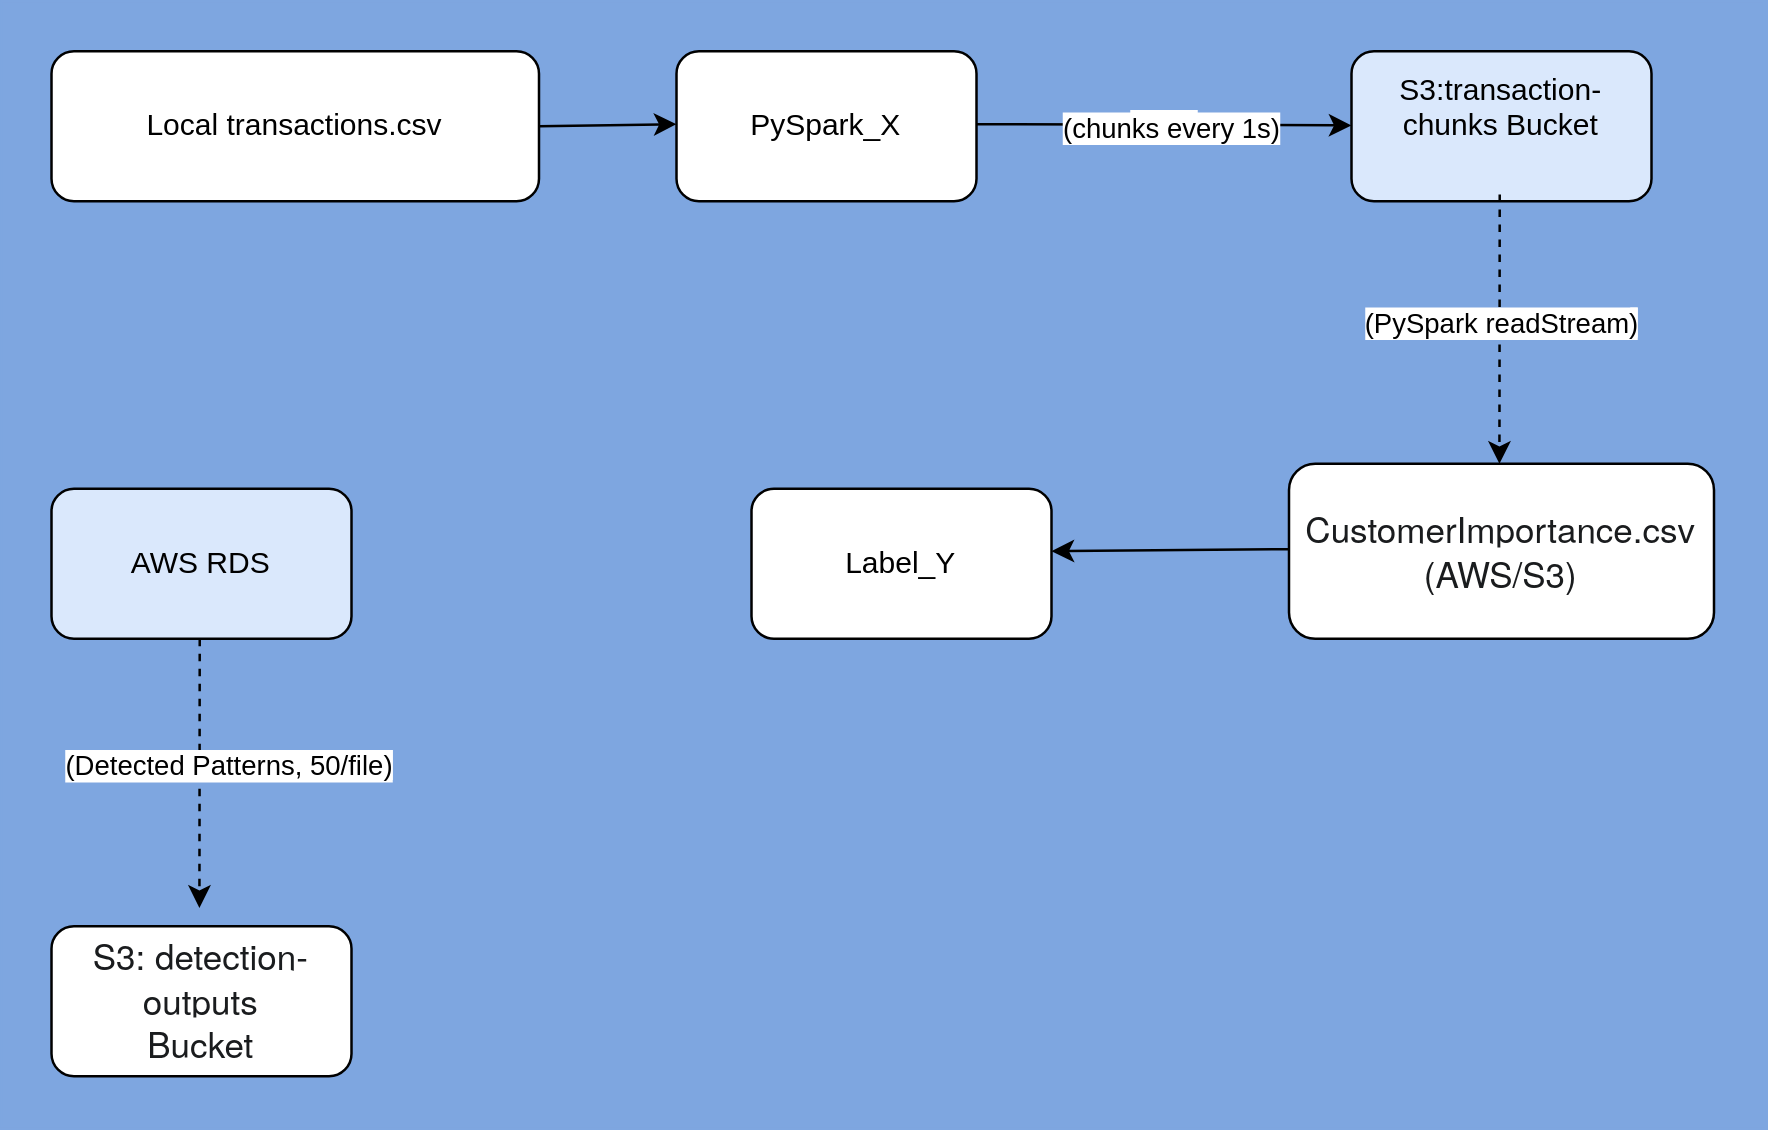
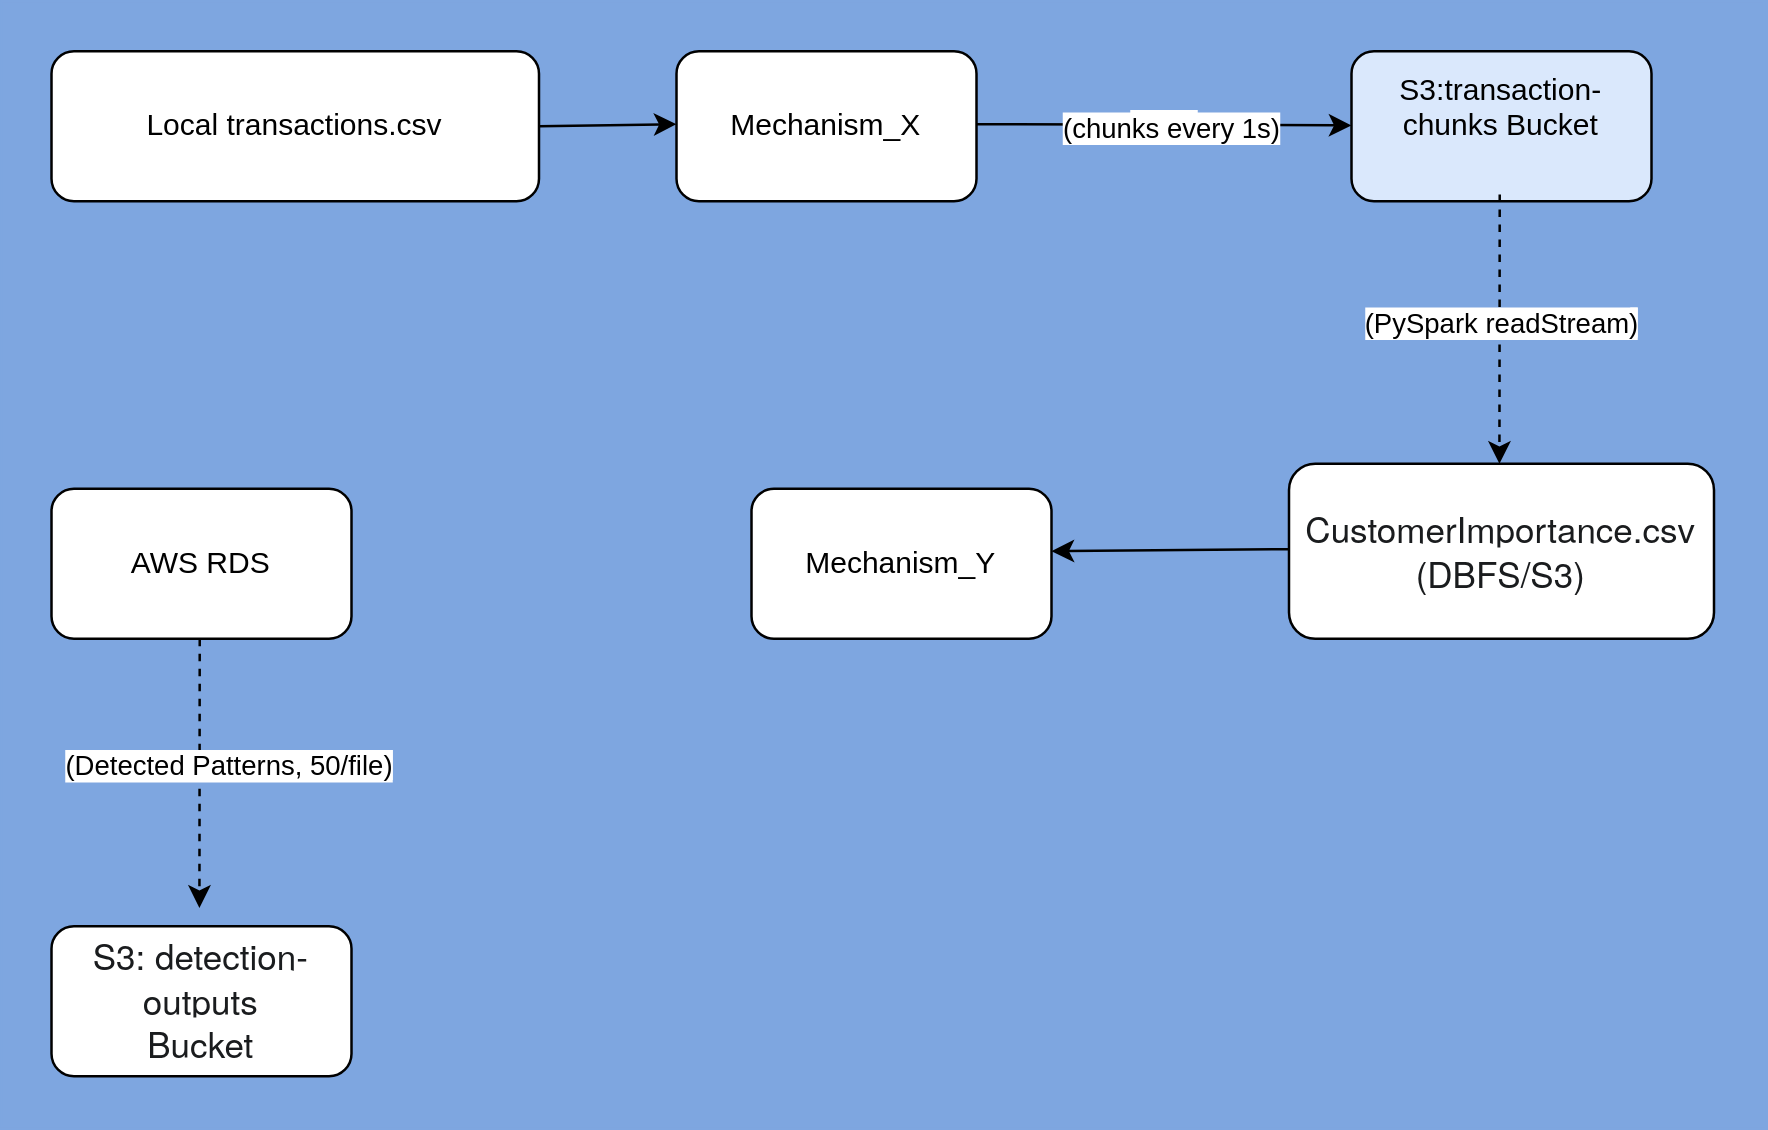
(826, 126) -> (826, 126)
(1501, 551) -> (1501, 551)
(201, 564) -> (201, 564)
(901, 564) -> (901, 564)
